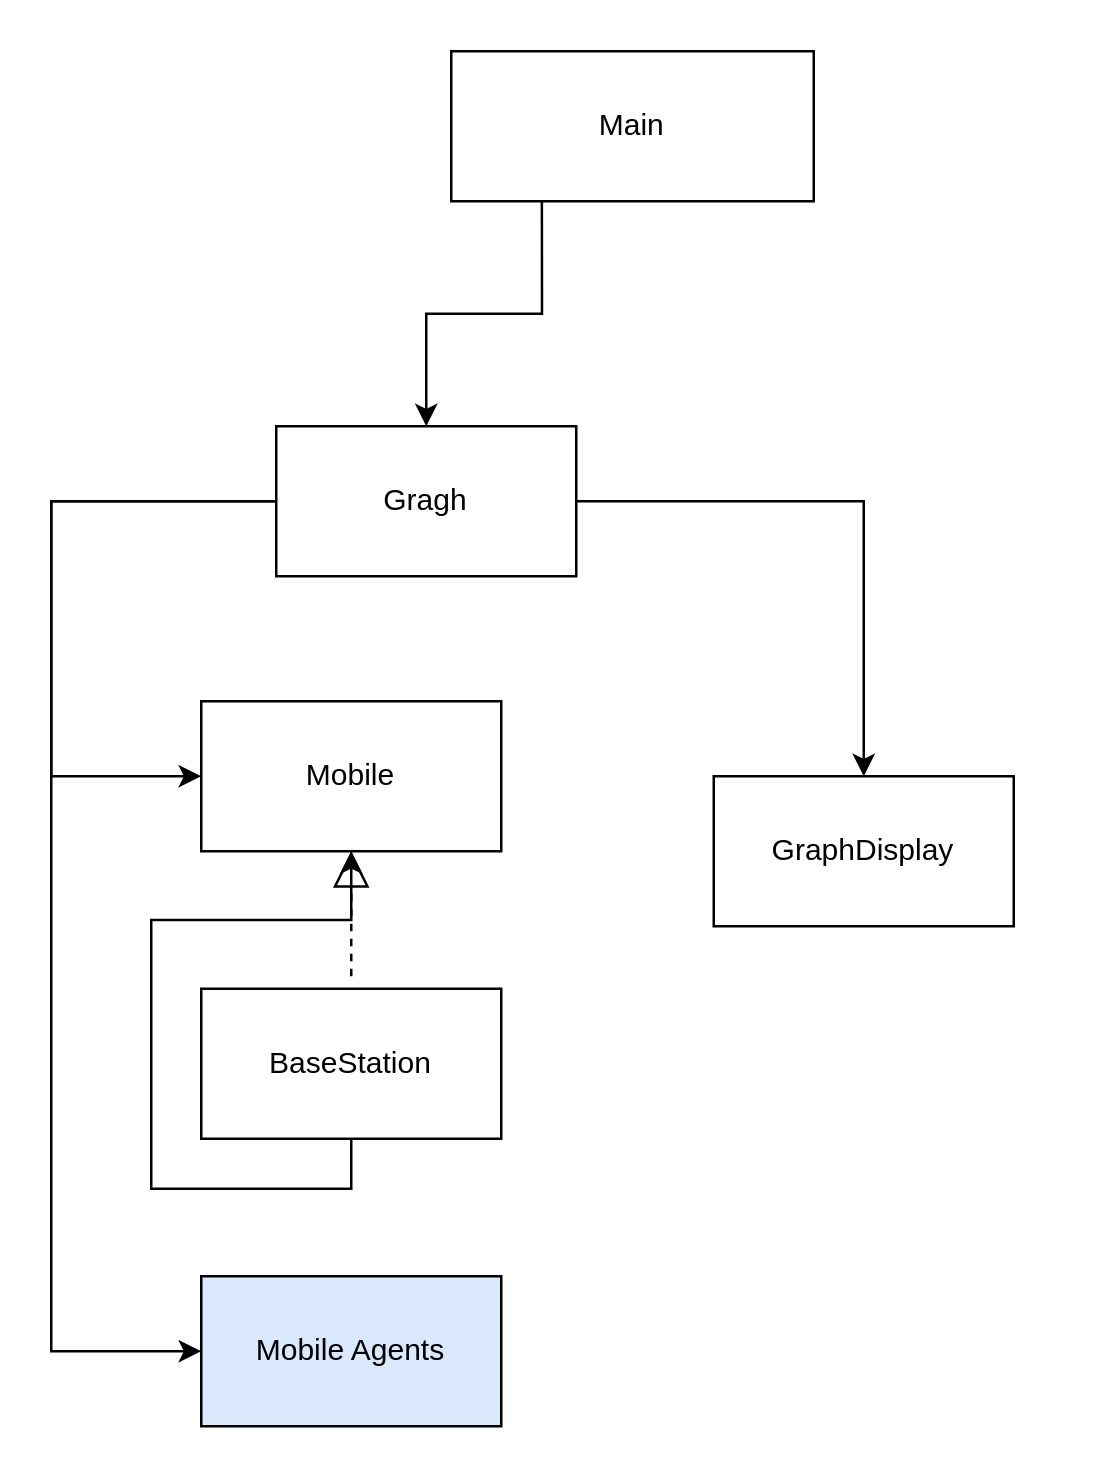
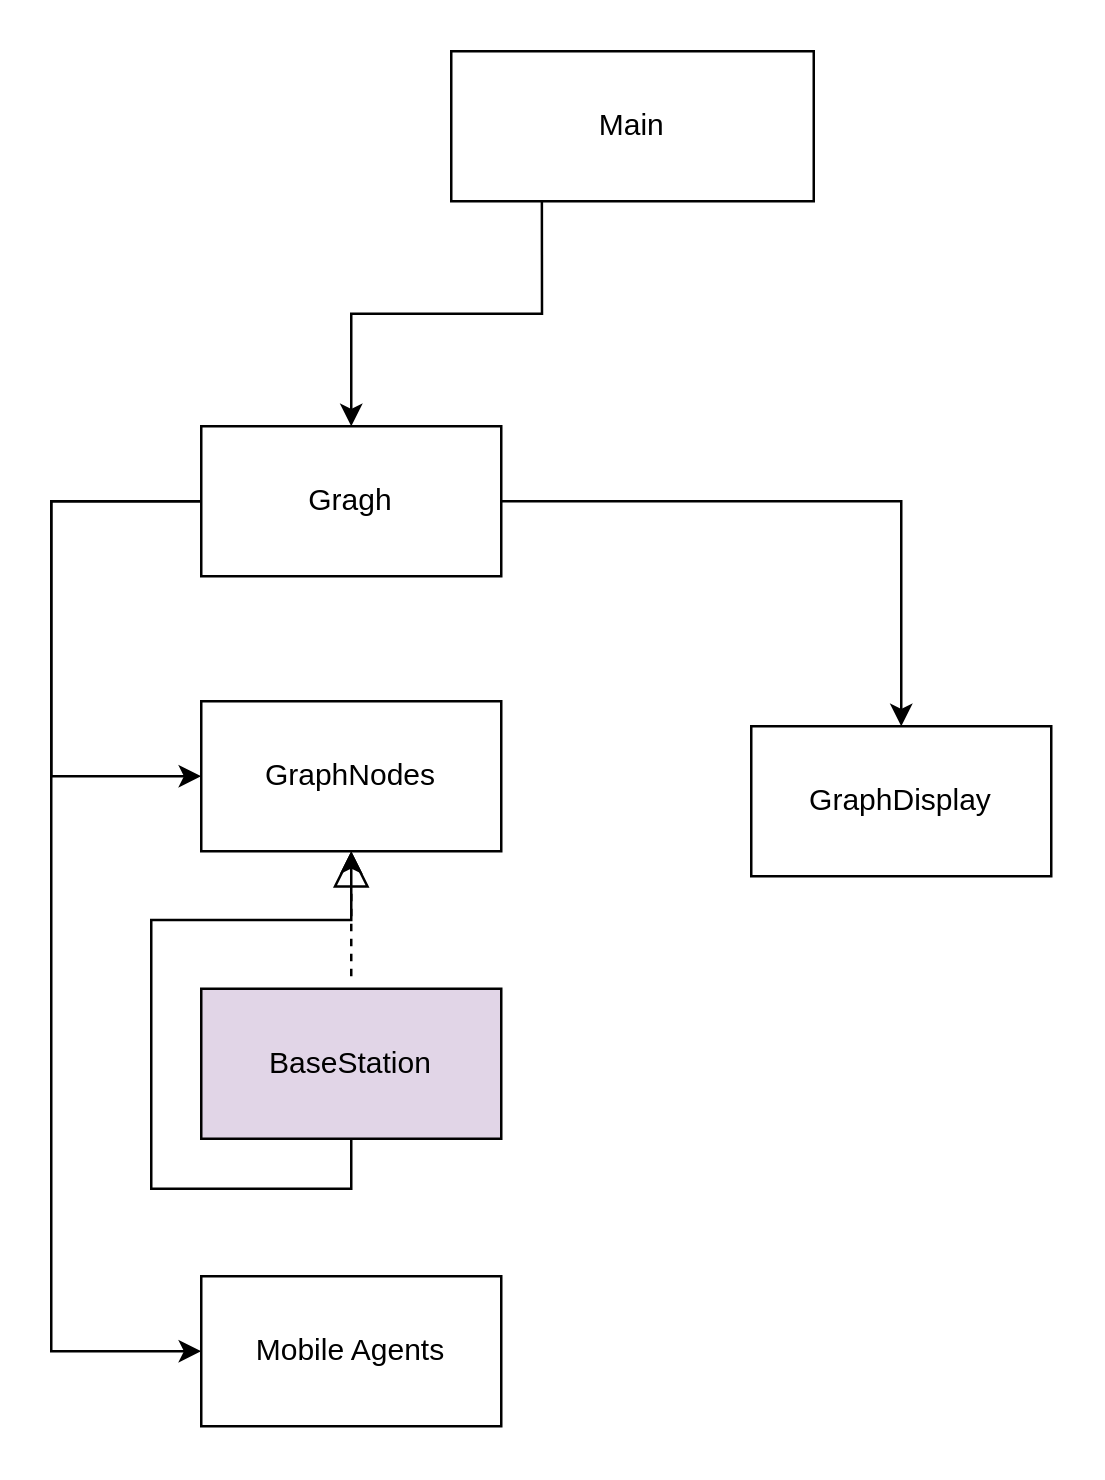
(426, 501) -> (351, 501)
(351, 776) -> (351, 776)
(864, 851) -> (901, 801)
(351, 1064) -> (351, 1064)
(351, 1351) -> (351, 1351)
